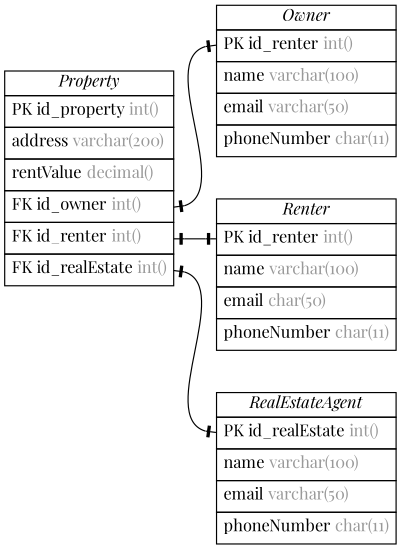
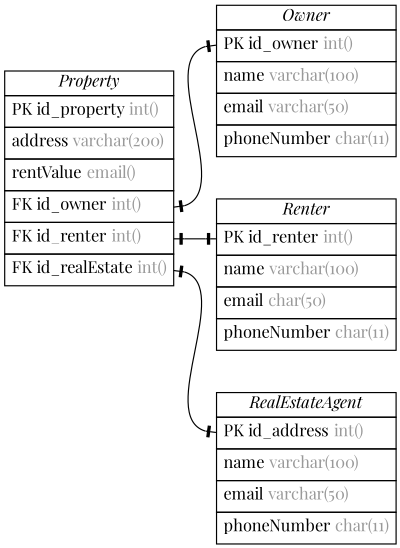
(273, 44) -> (273, 44)
(120, 173) -> (111, 173)
(286, 431) -> (279, 431)
